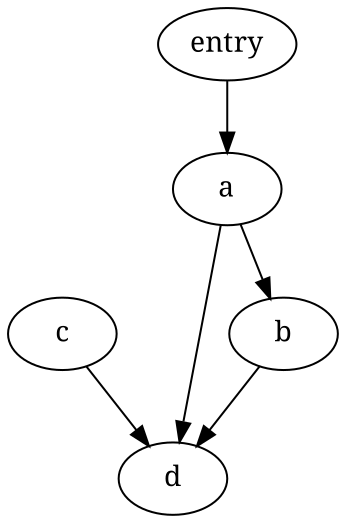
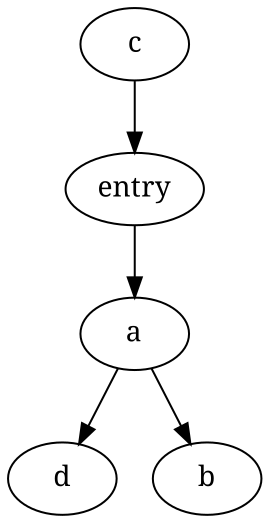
(111, 398) -> (135, 107)
(235, 398) -> none
